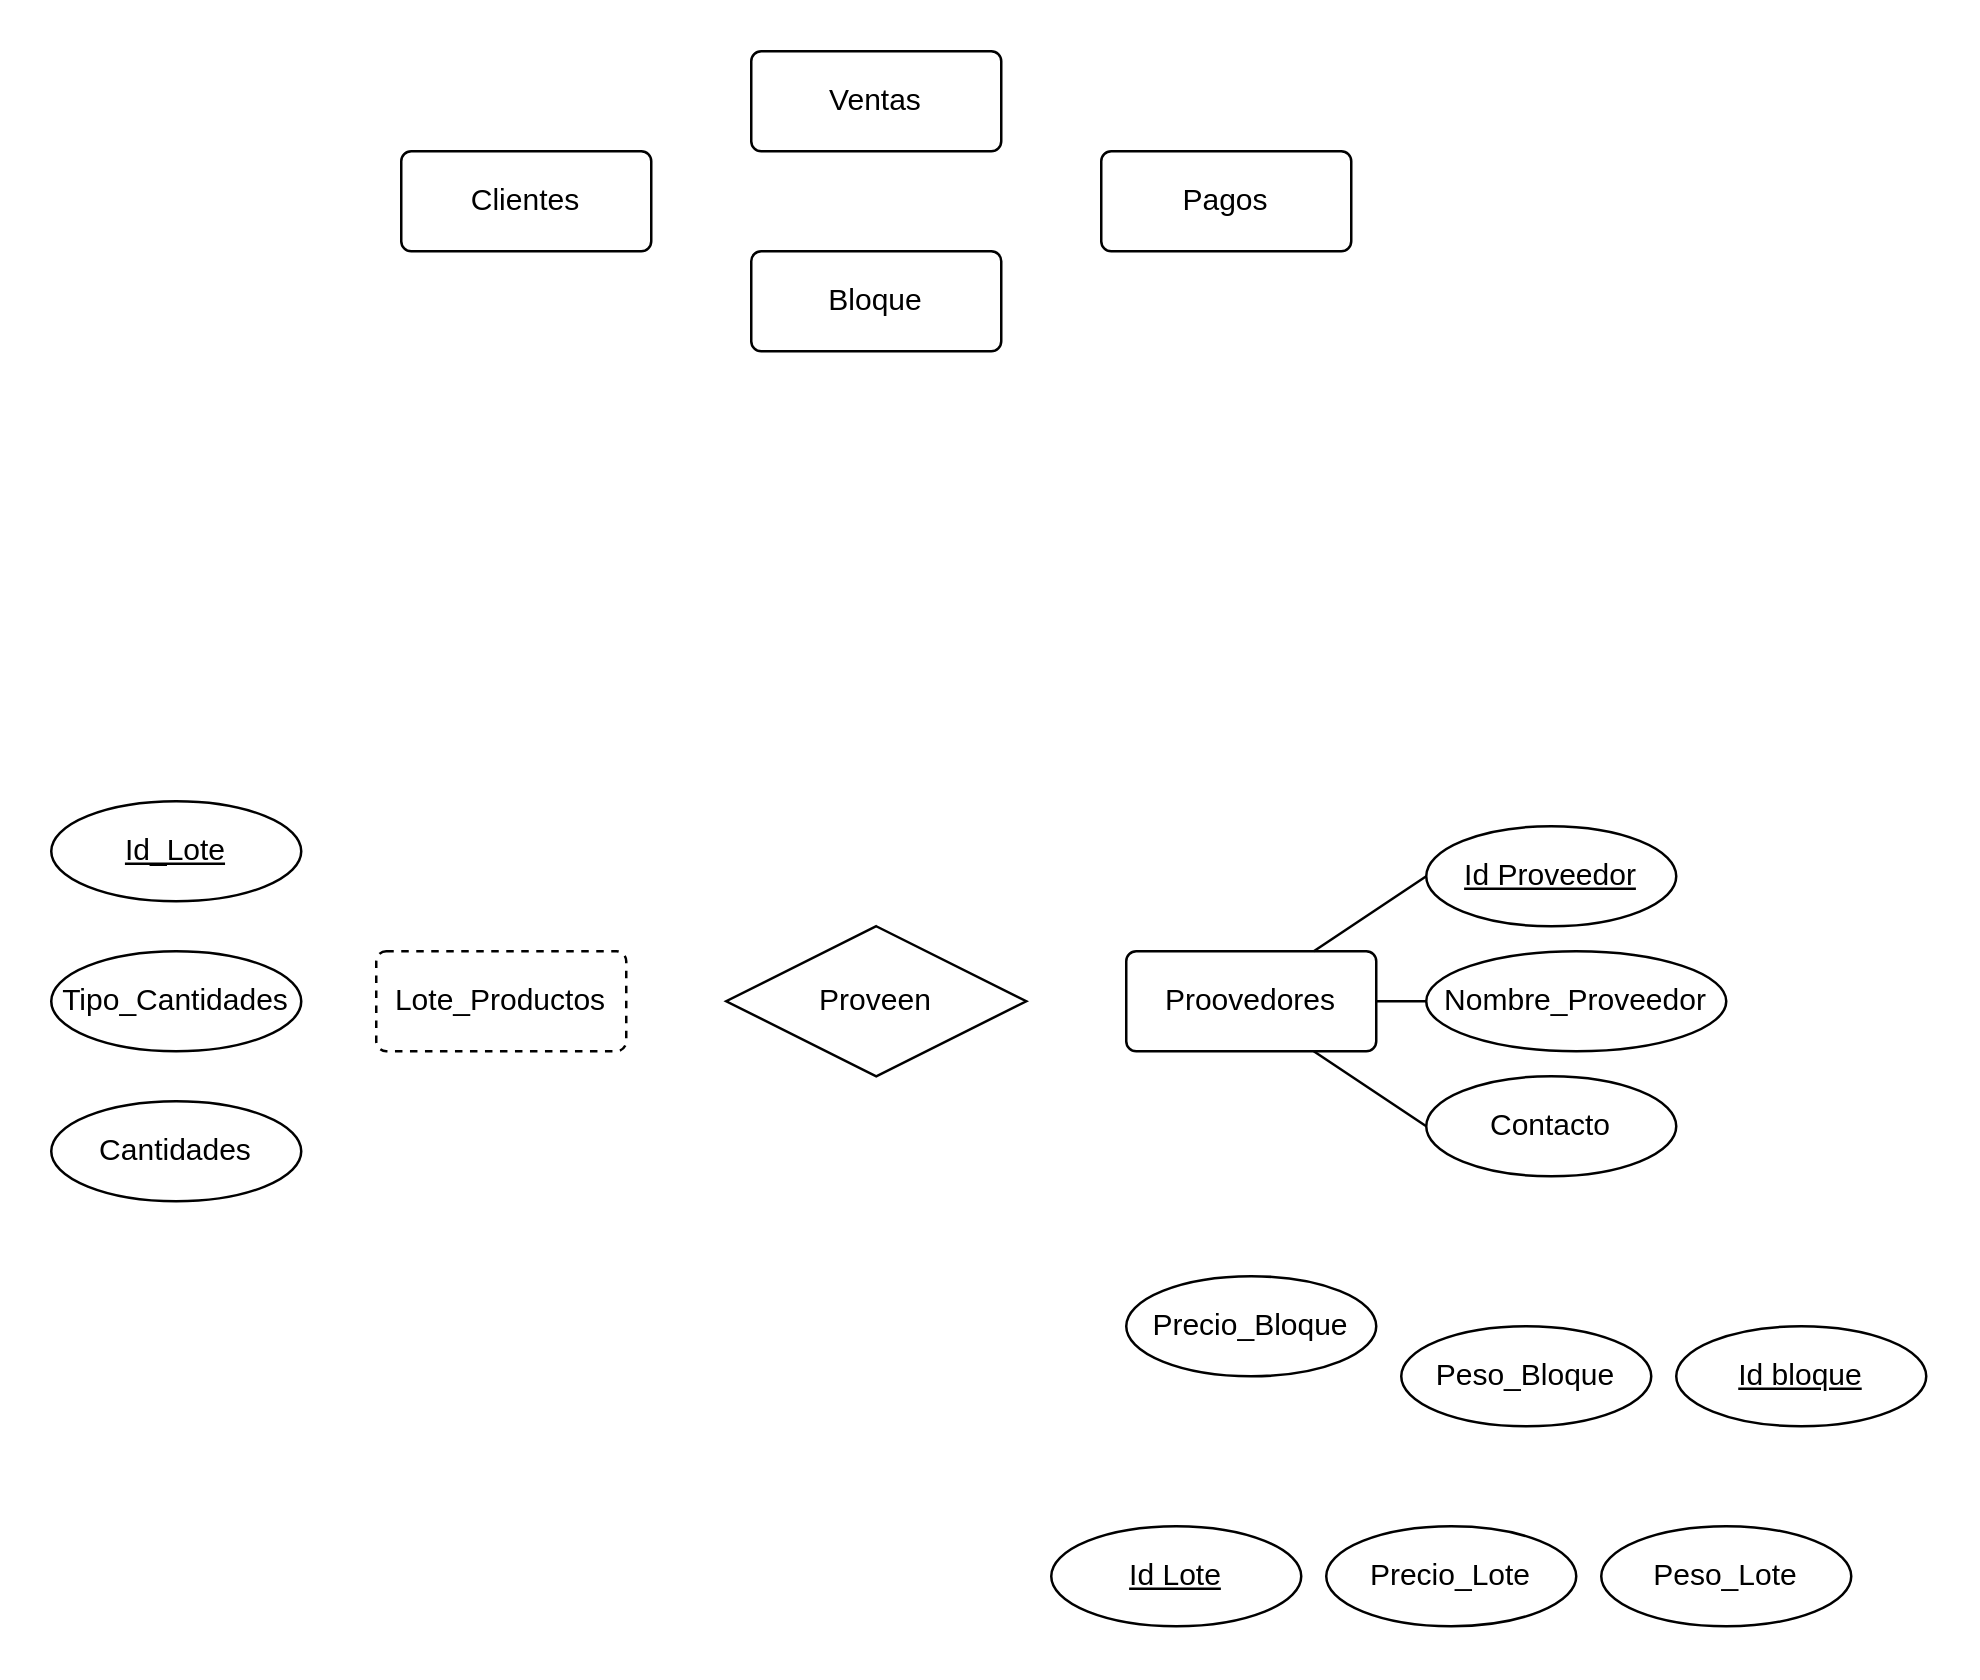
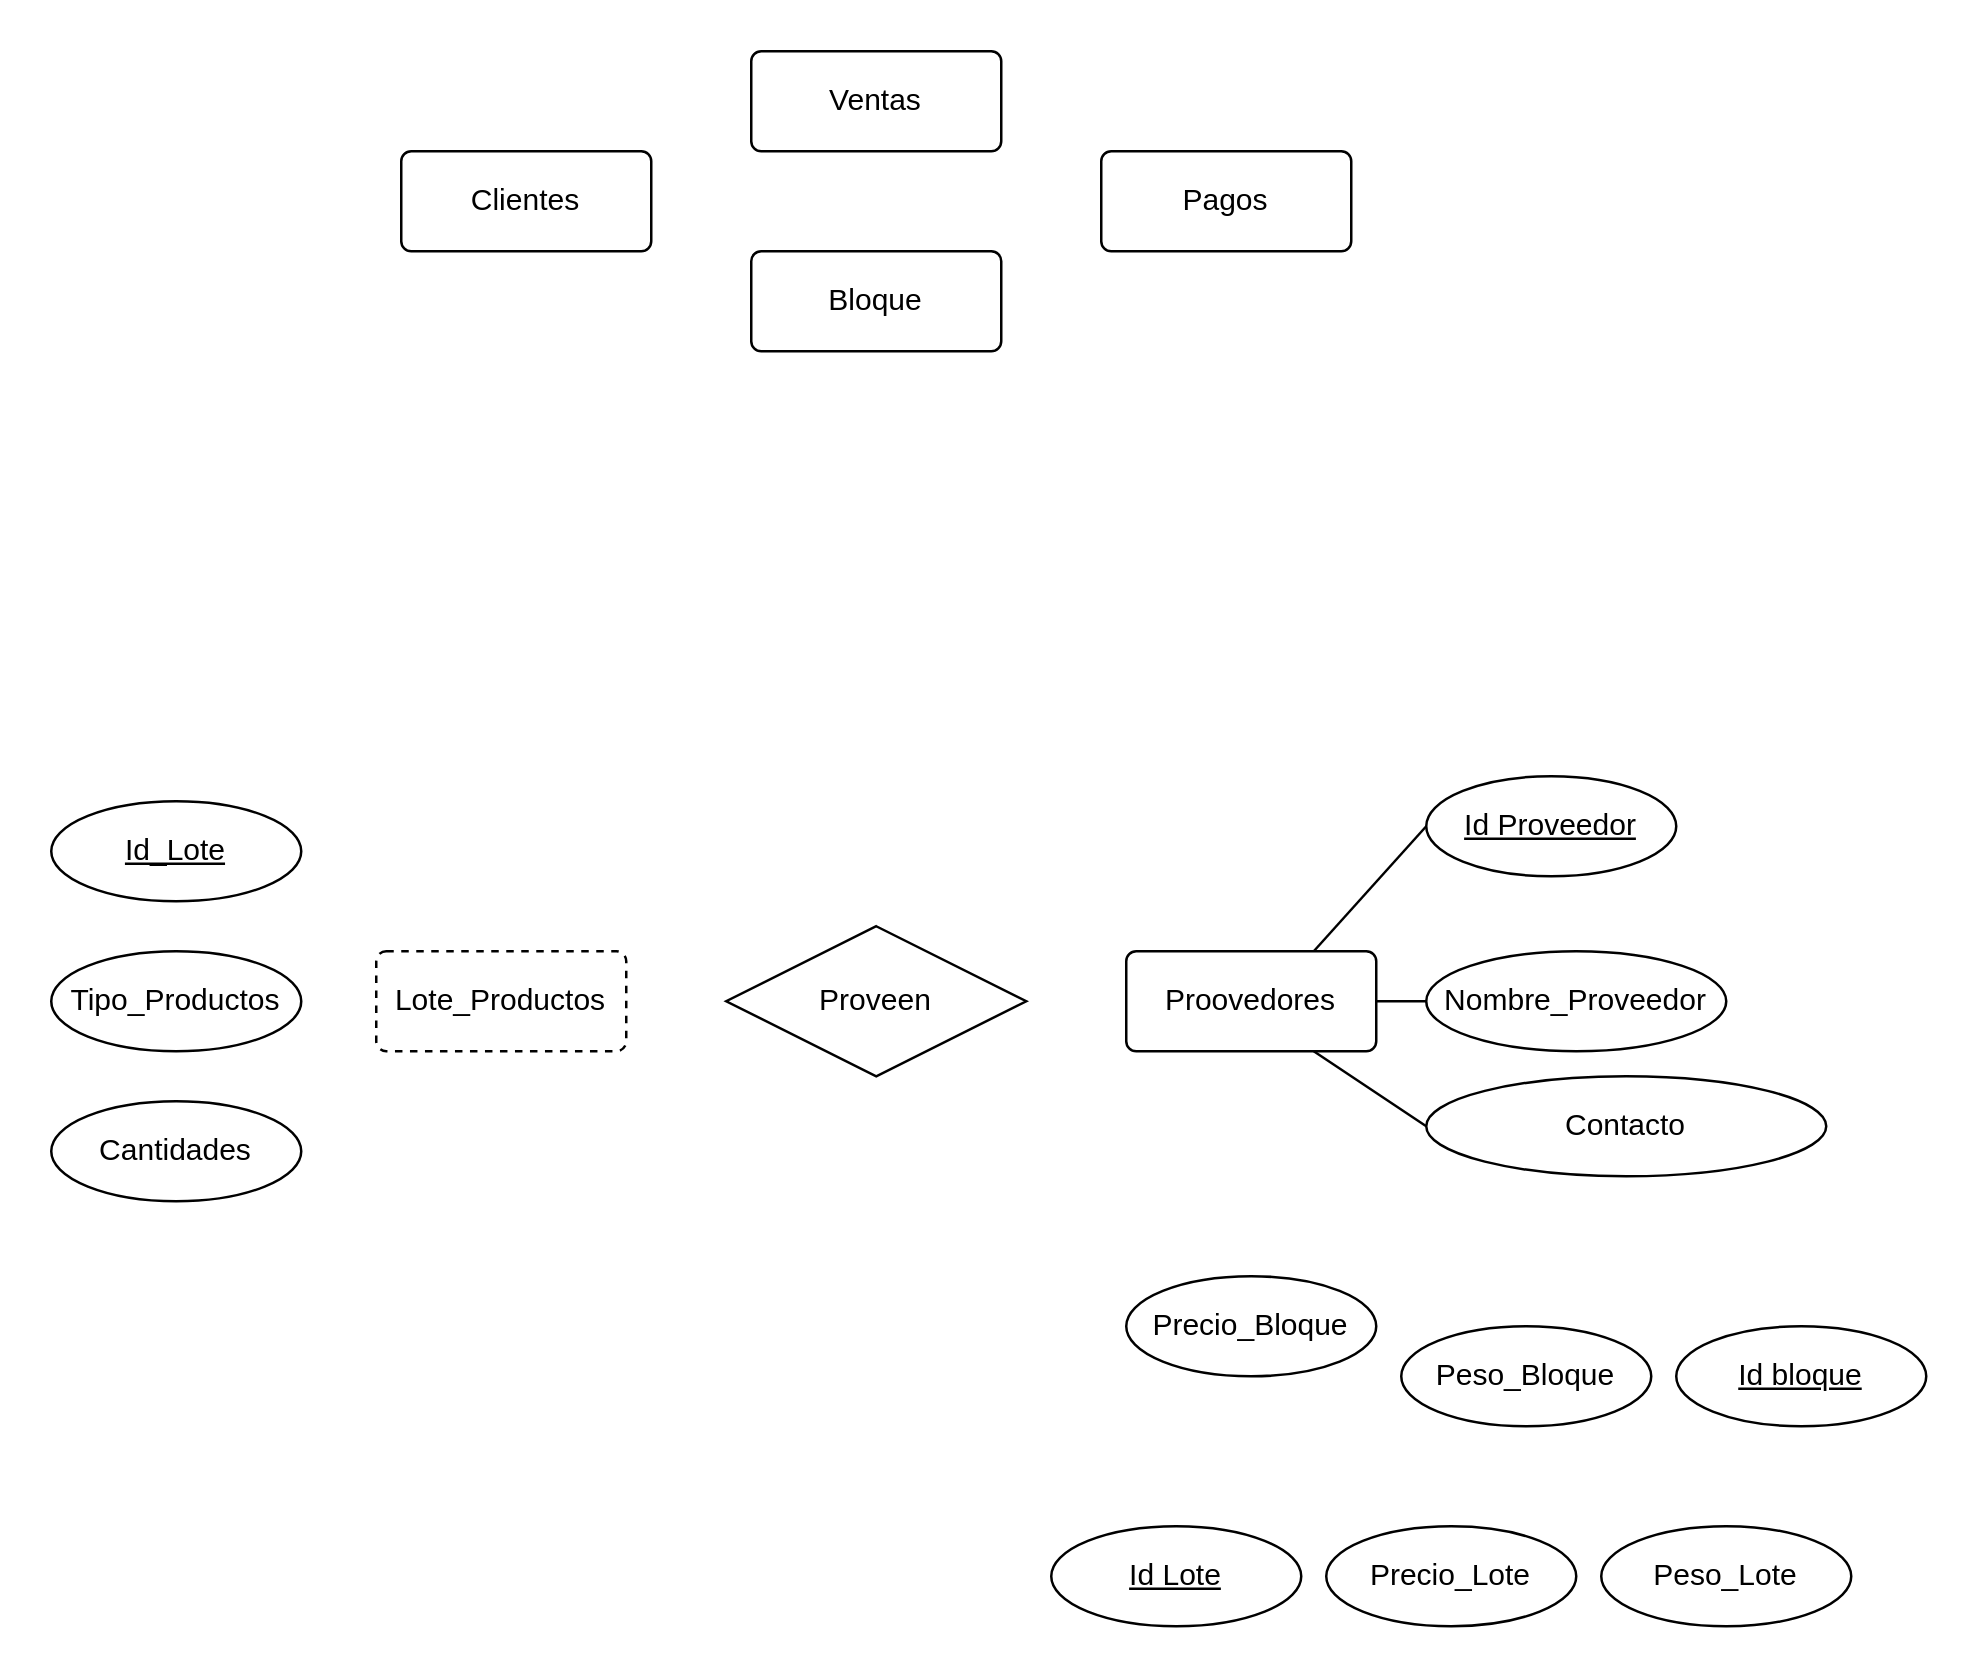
(1551, 876) -> (1551, 826)
(176, 1001) -> (176, 1001)
(1551, 1126) -> (1626, 1126)
